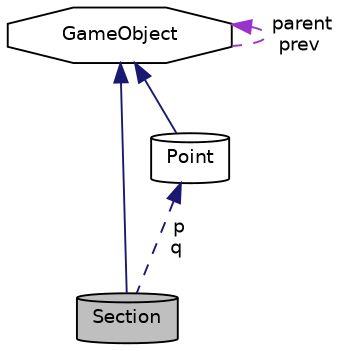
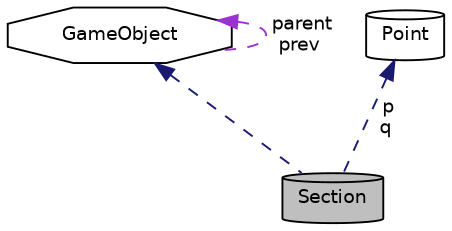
(161, 106) -> none
(124, 188) -> (236, 124)
